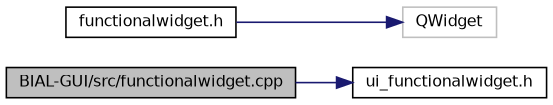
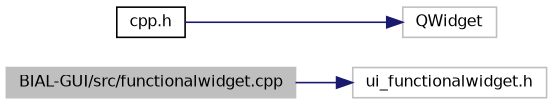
(151, 22) -> (151, 22)
(151, 83) -> (151, 83)
(450, 83) -> (450, 83)
